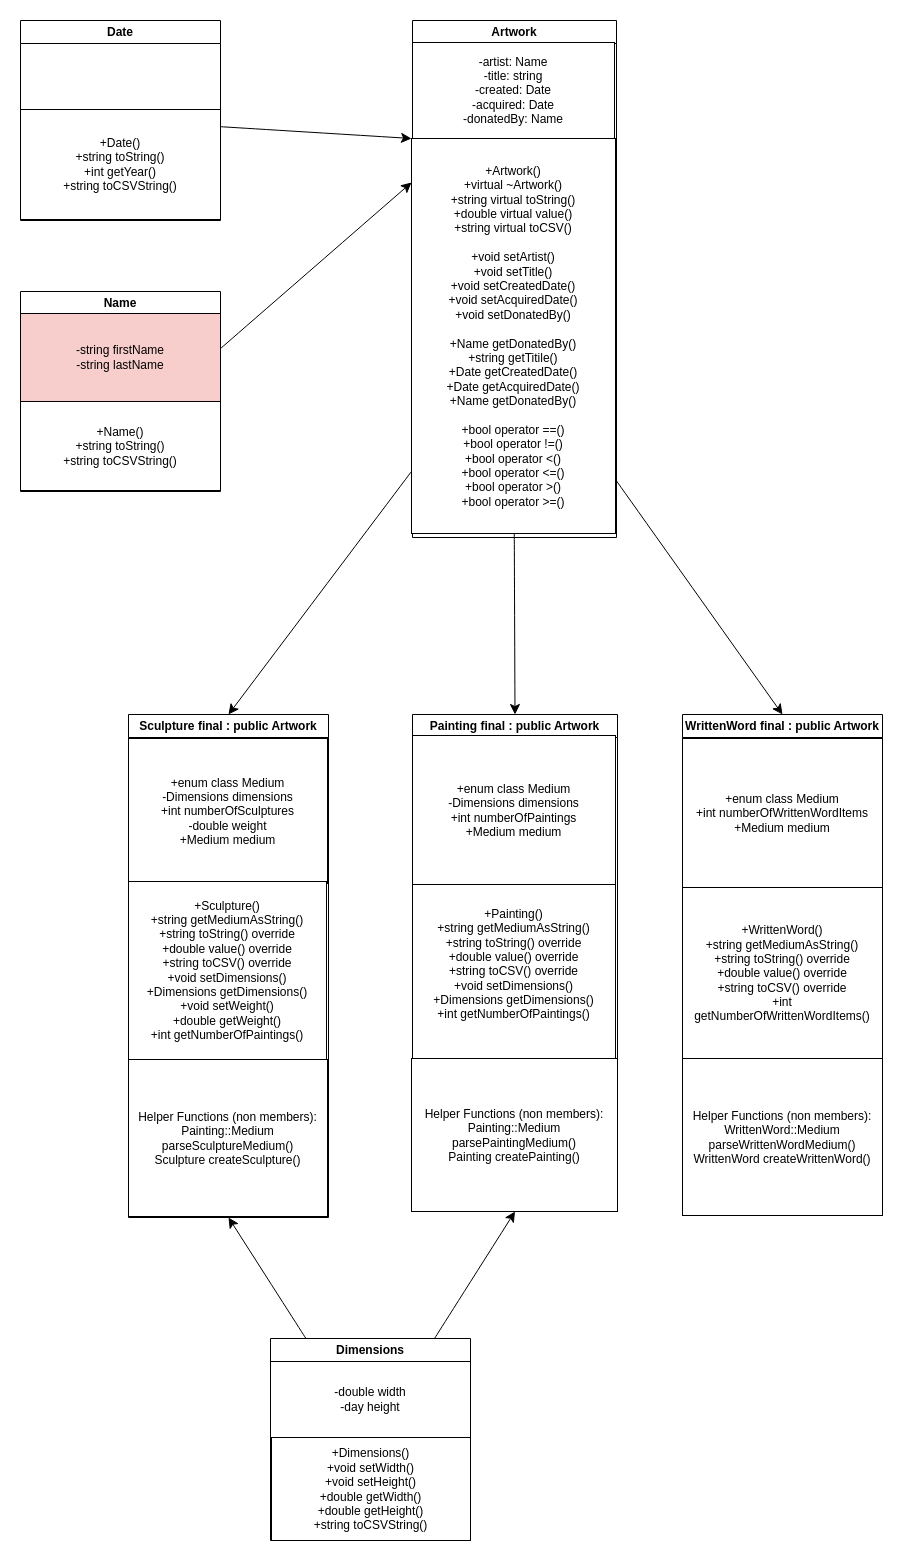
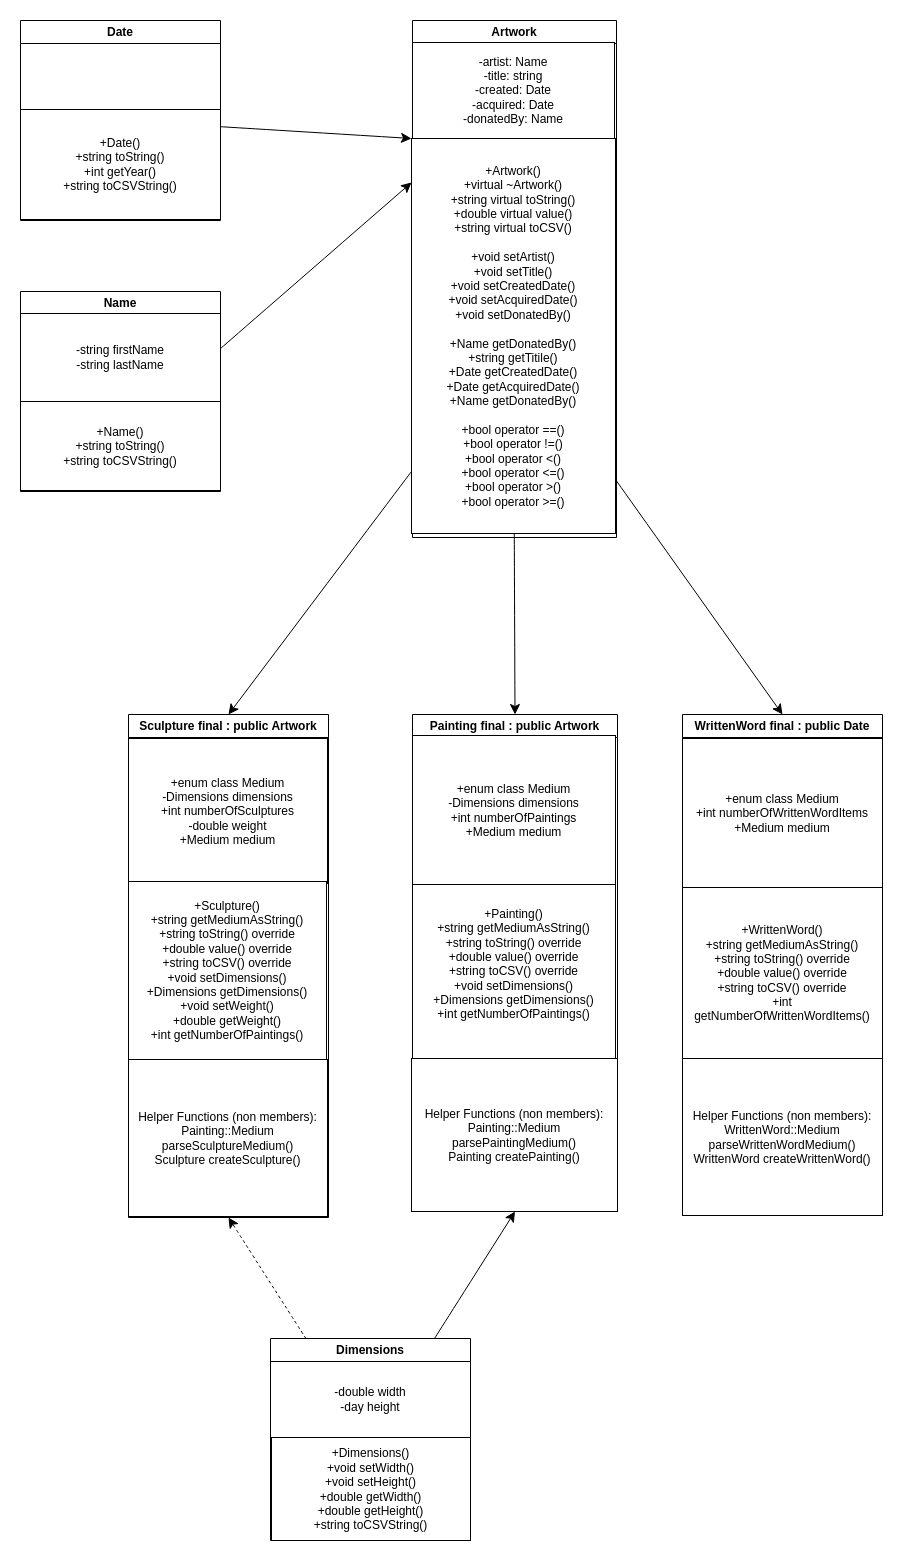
(121, 358) -> (121, 358)
(783, 727) -> (783, 727)
(269, 1281) -> (269, 1281)
